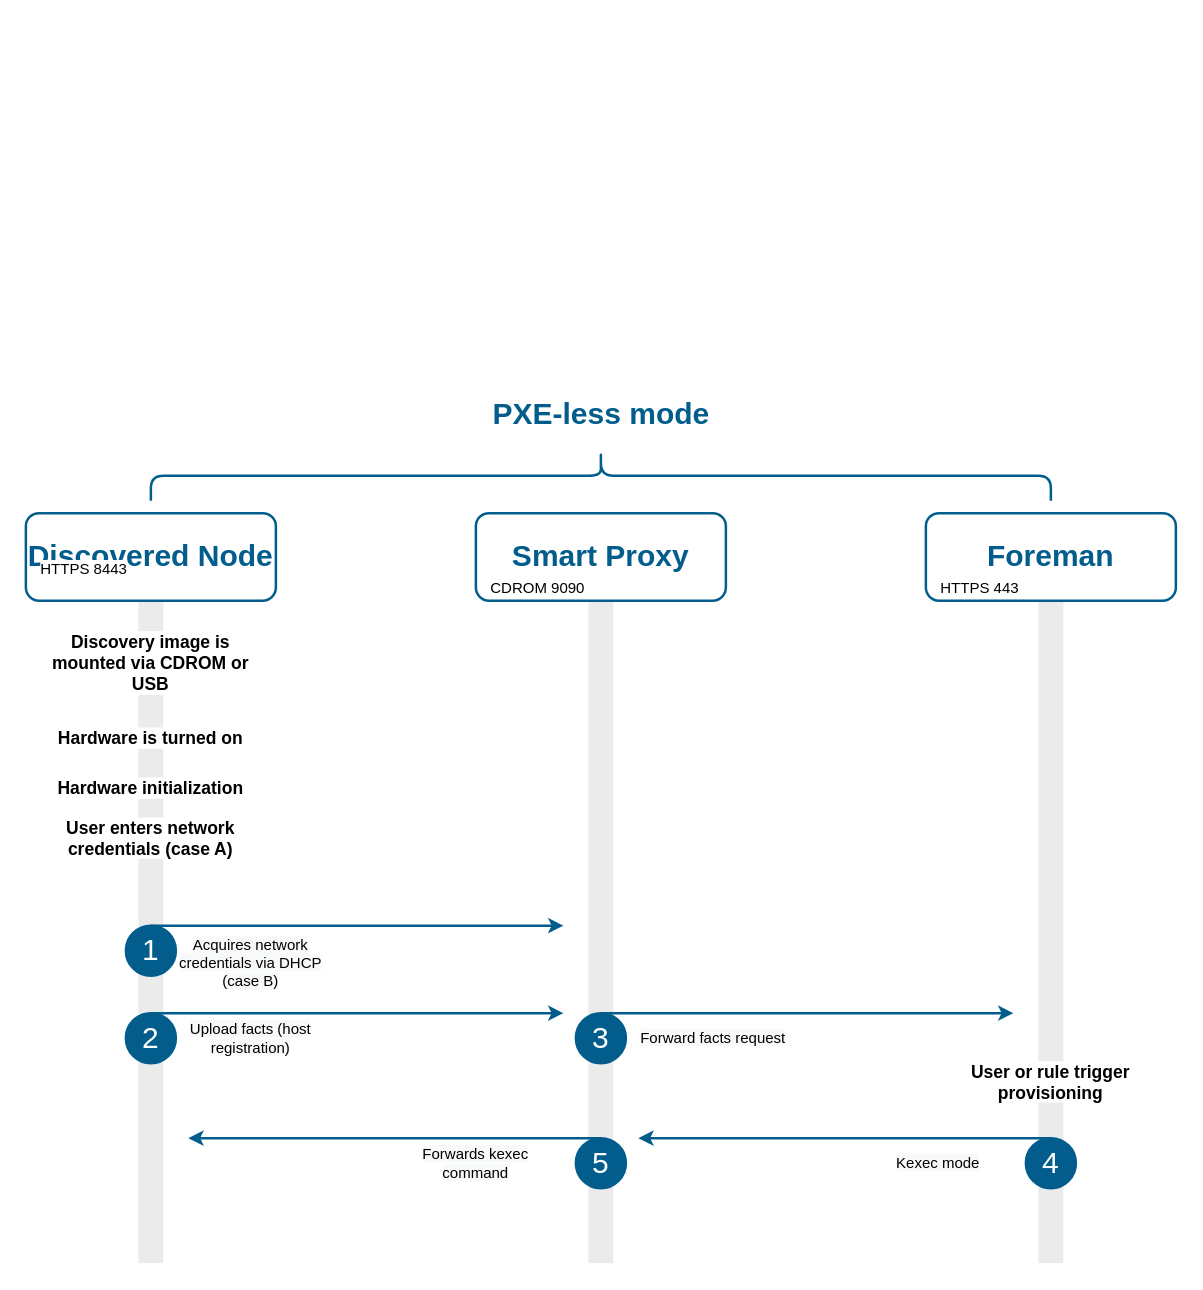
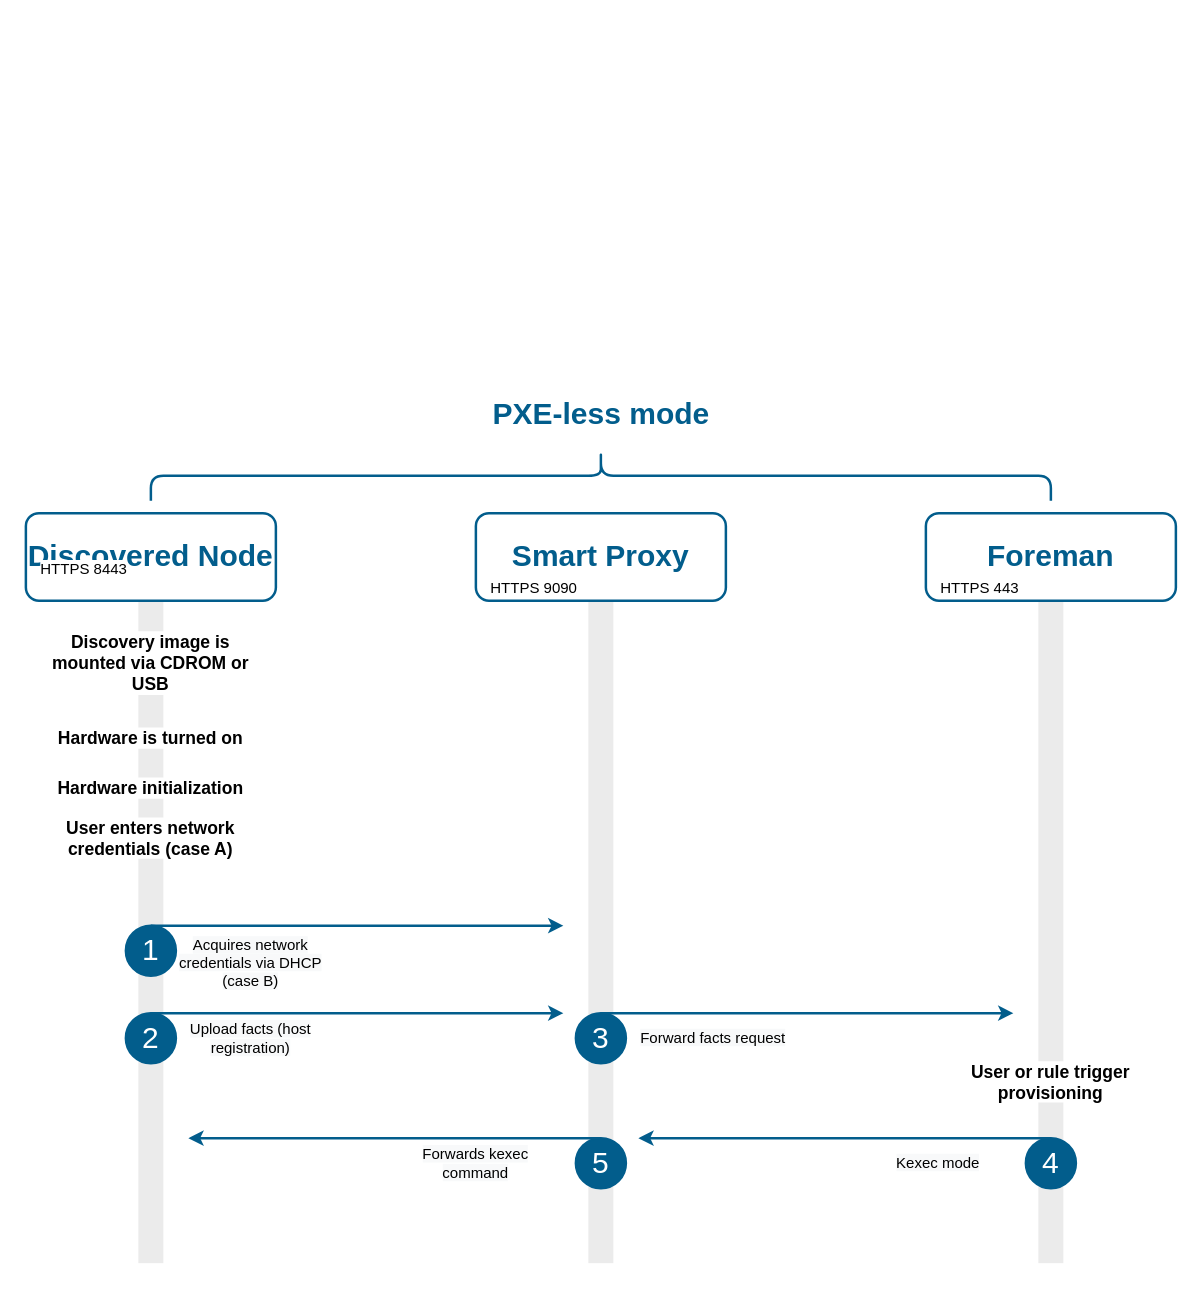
(531, 588) -> (531, 588)
